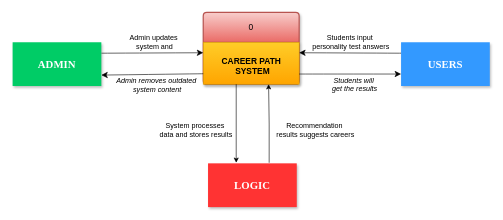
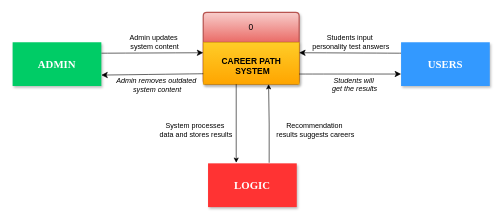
(154, 42) -> (154, 42)
